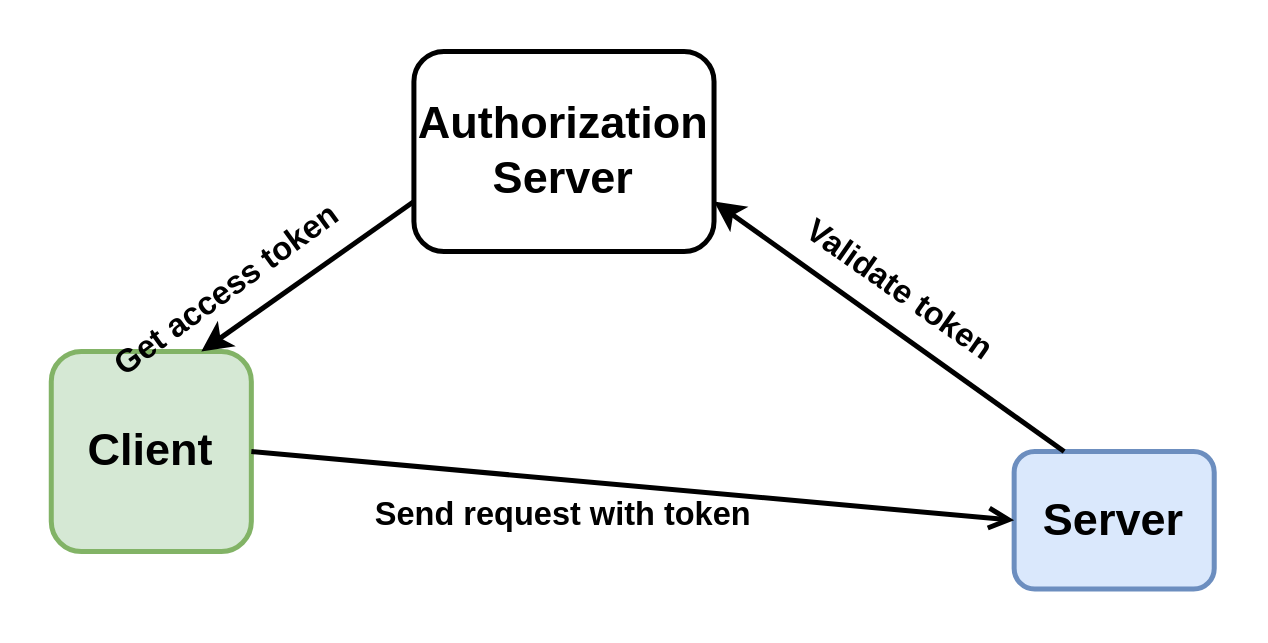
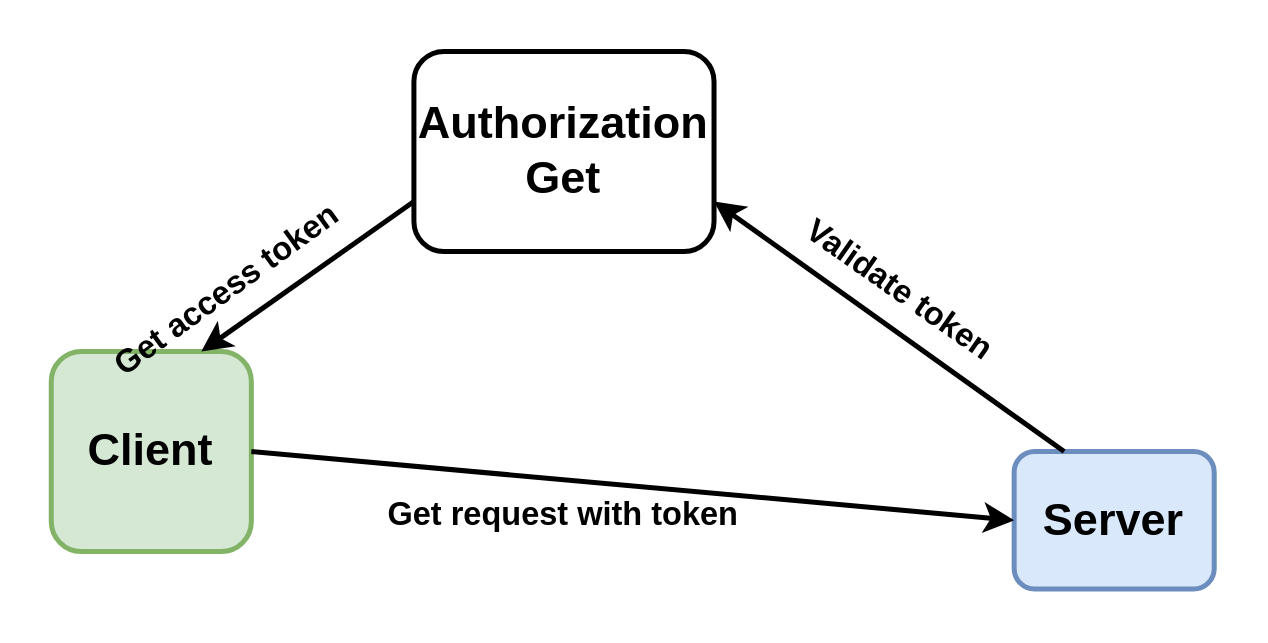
(564, 151) -> (564, 151)
(564, 514) -> (564, 514)
(998, 519) -> (990, 518)
